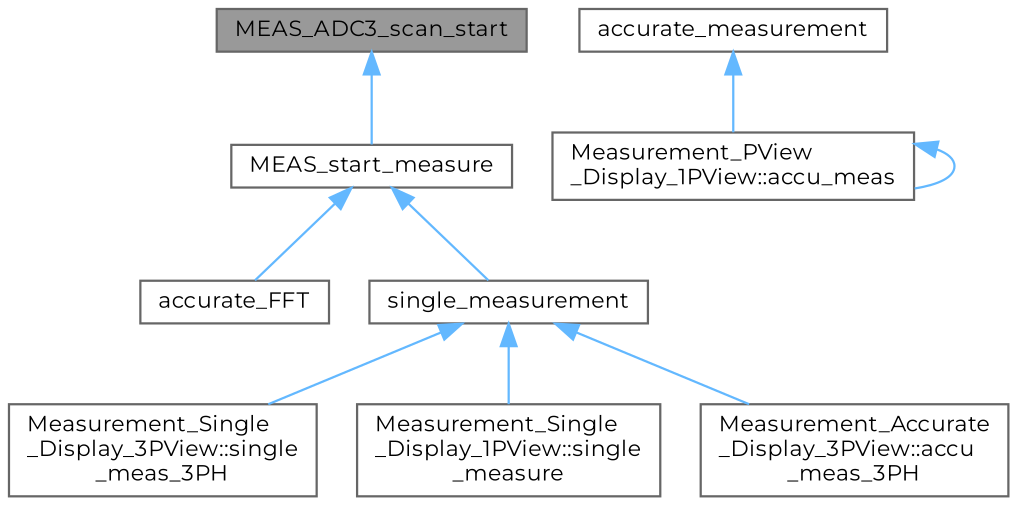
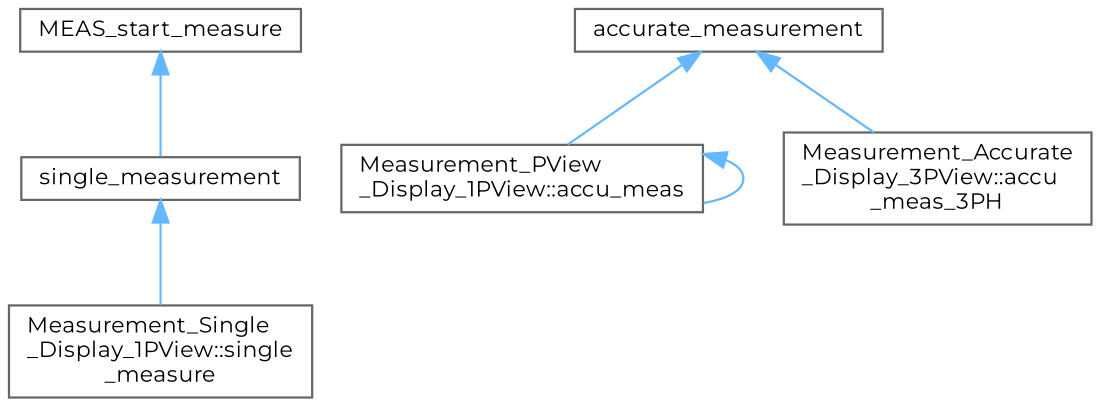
(372, 30) -> none
(235, 302) -> none
(663, 368) -> (825, 99)
(163, 450) -> none
